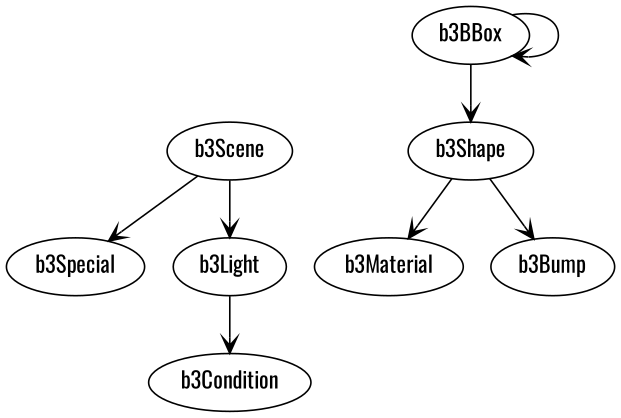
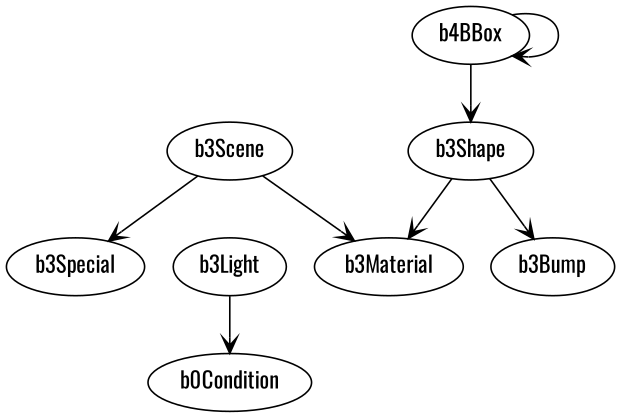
(471, 35) -> (471, 35)
(230, 201) -> (302, 204)
(230, 382) -> (230, 382)
